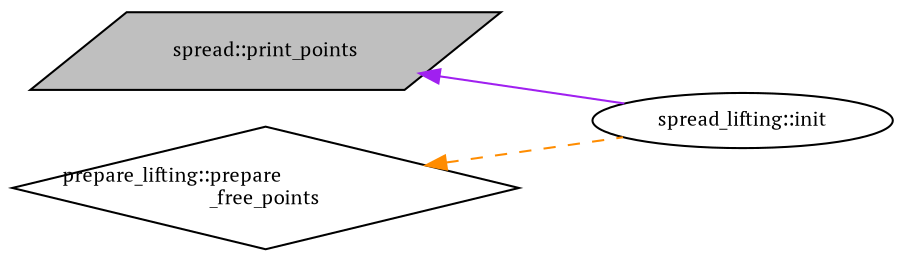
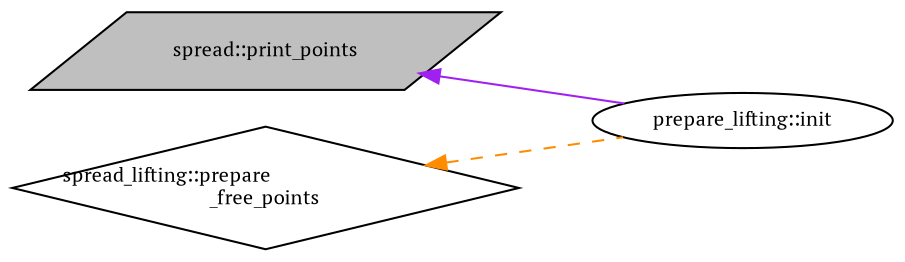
(743, 121) -> (743, 121)
(266, 188) -> (266, 188)
